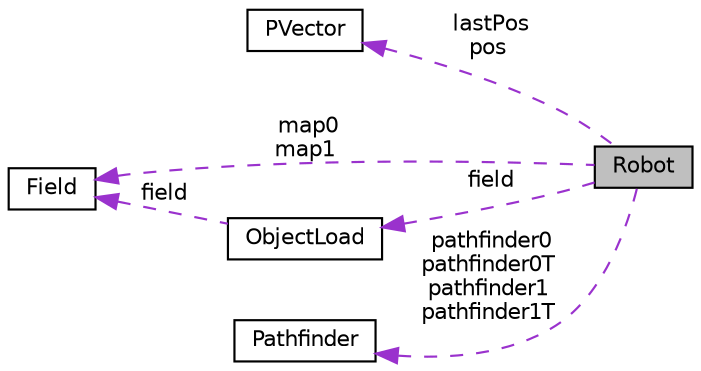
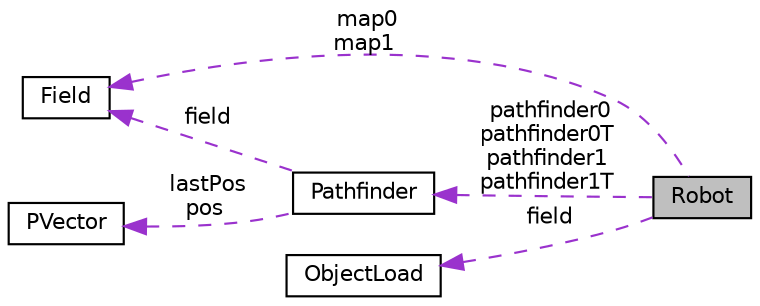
(504, 87) -> (220, 224)
(173, 213) -> (214, 145)
